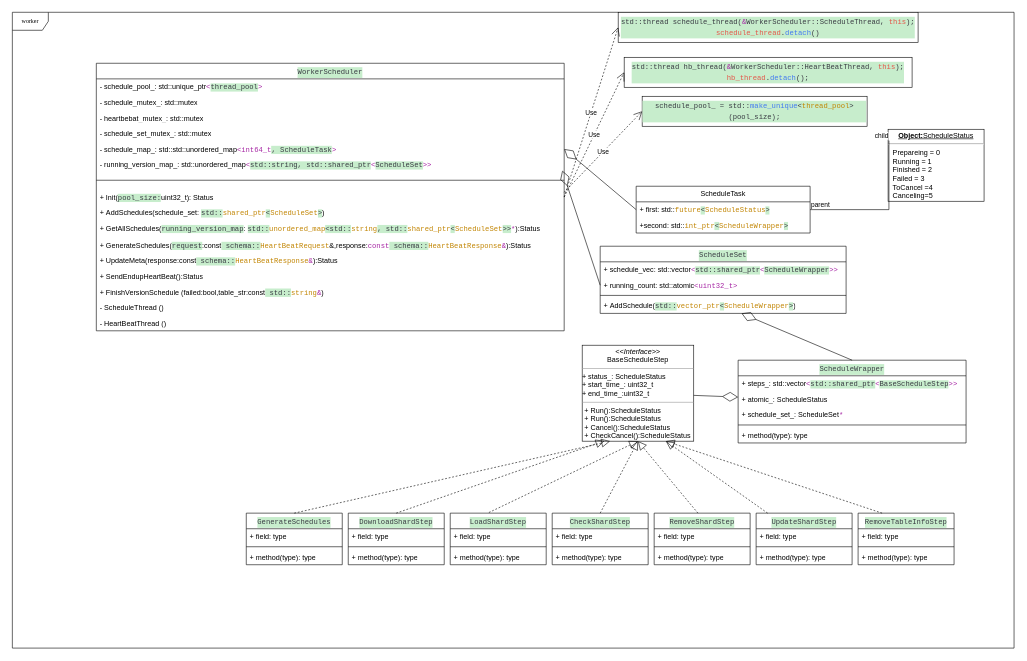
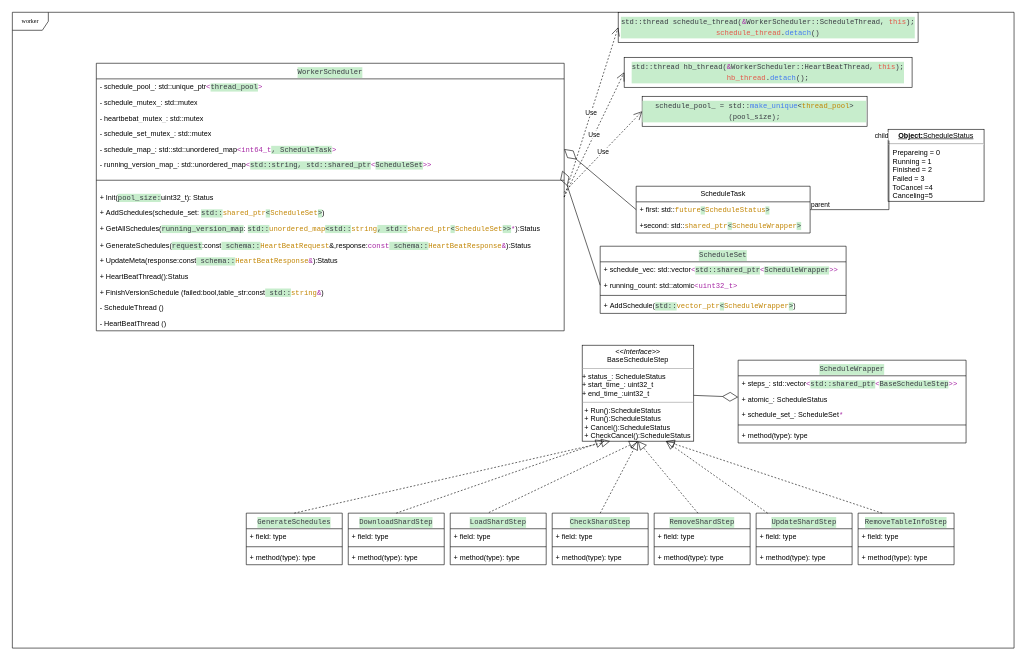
(712, 226) -> (719, 226)
(157, 277) -> (151, 277)
(804, 340) -> none
